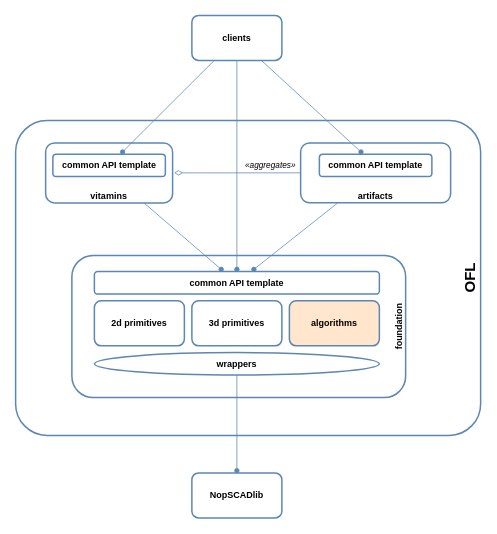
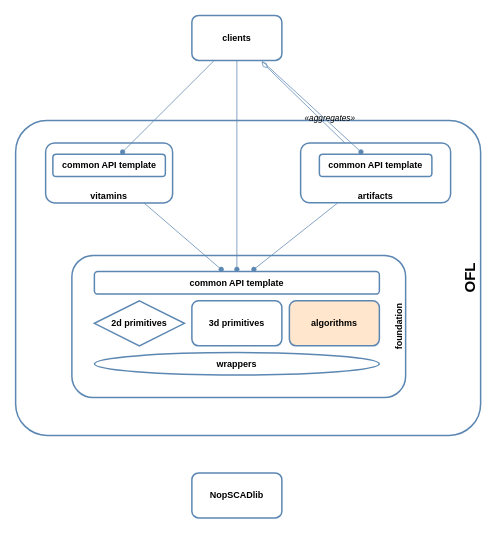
(241, 173) -> (314, 113)
(139, 323) -> (139, 323)
(237, 467) -> none
